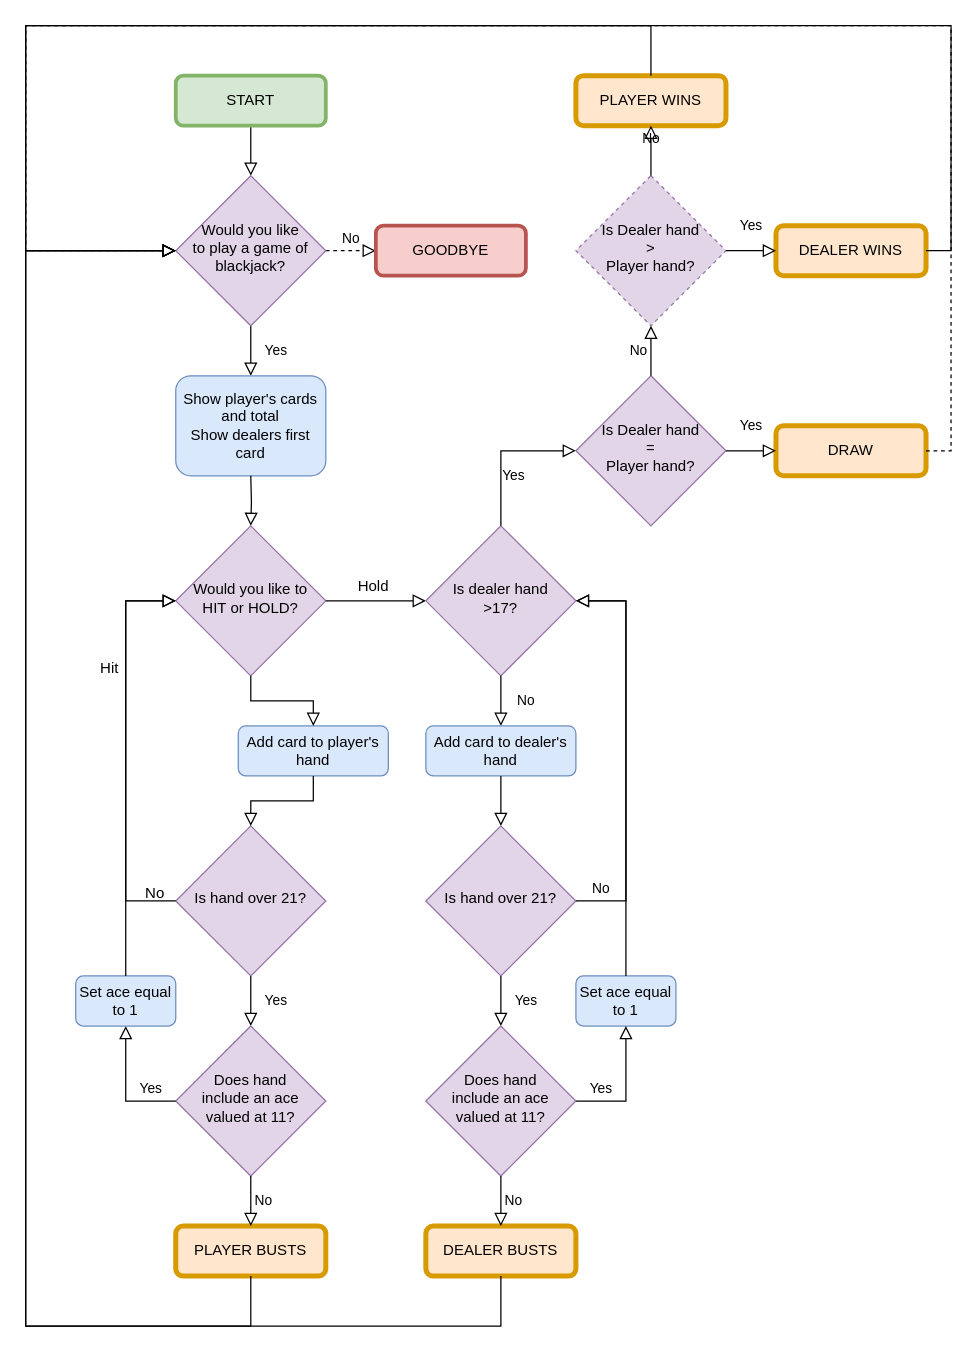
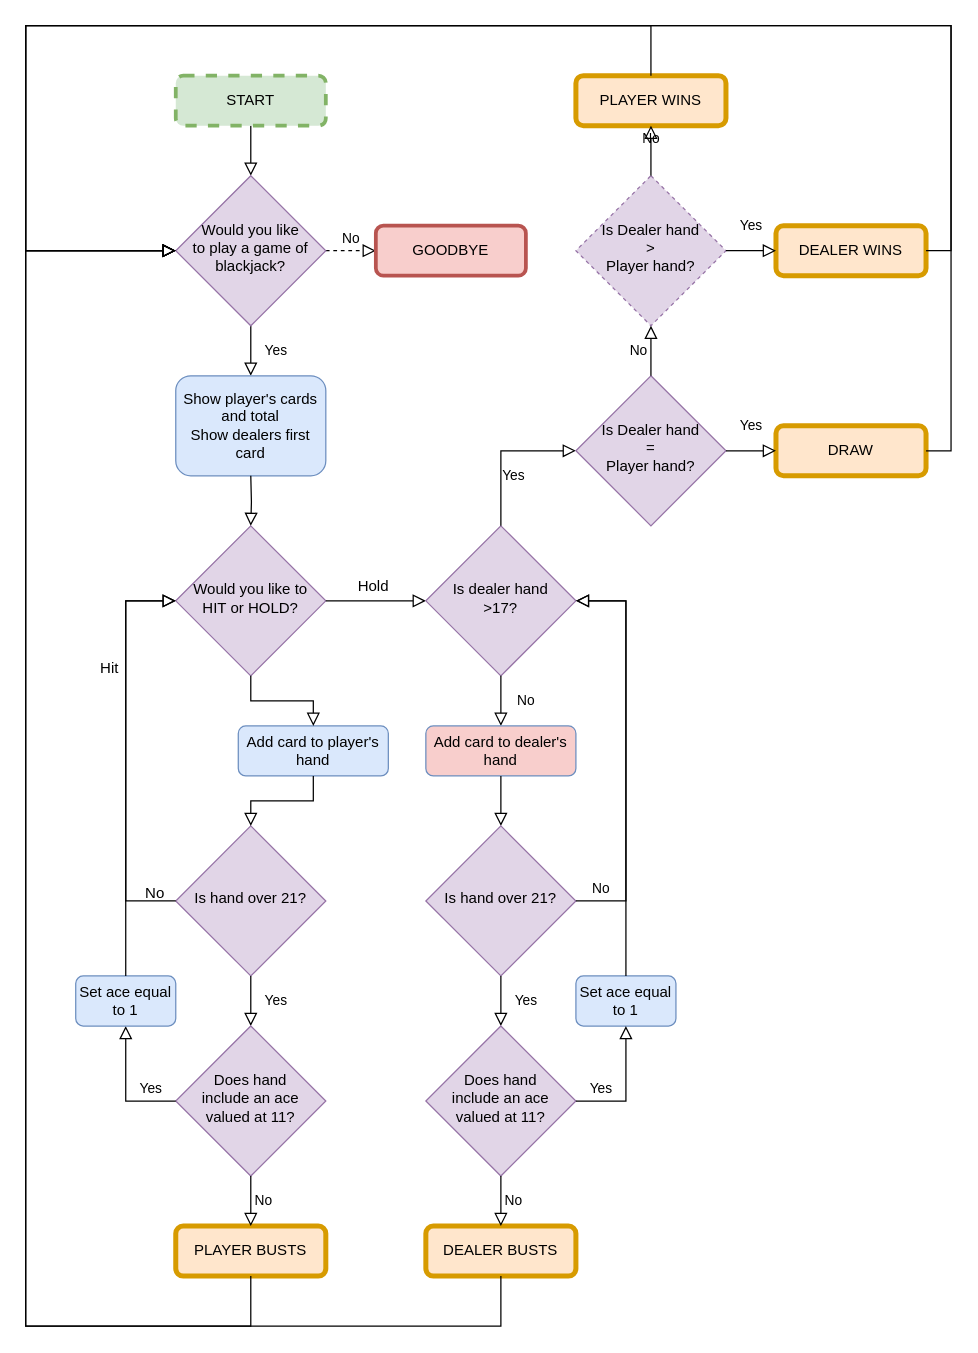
(251, 101) -> (251, 101)
(951, 363) -> (951, 363)
(501, 751) -> (501, 751)
